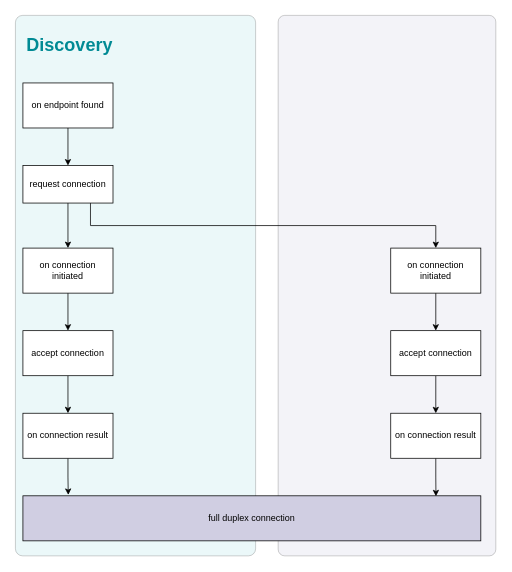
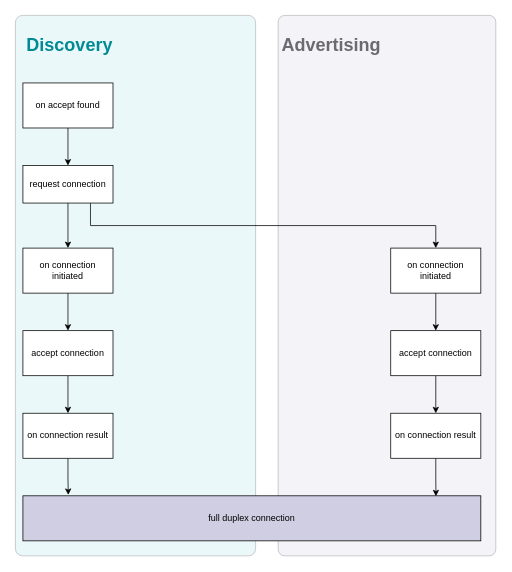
none -> (349, 75)
(68, 105) -> (68, 105)
